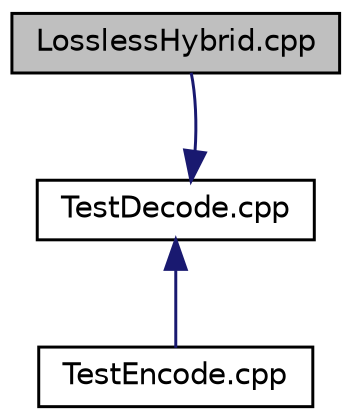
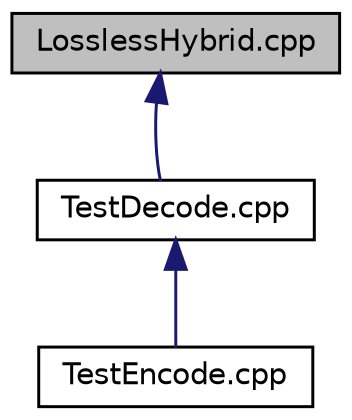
(196, 112) -> (156, 142)
